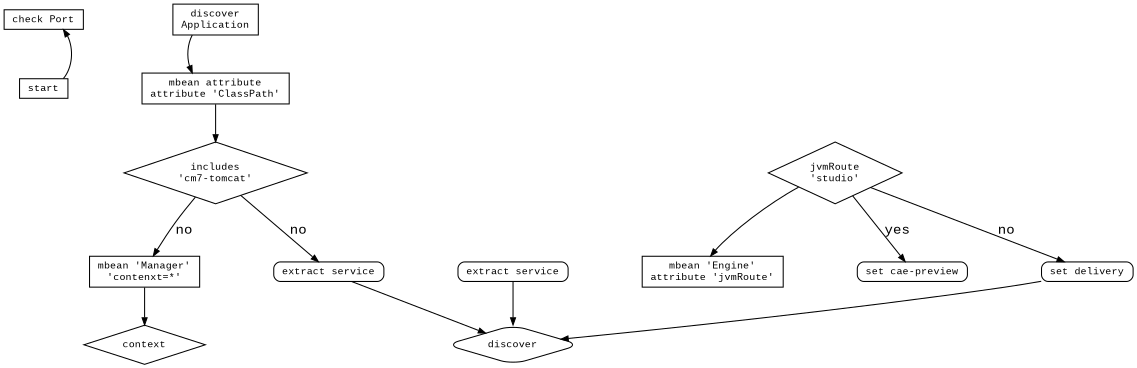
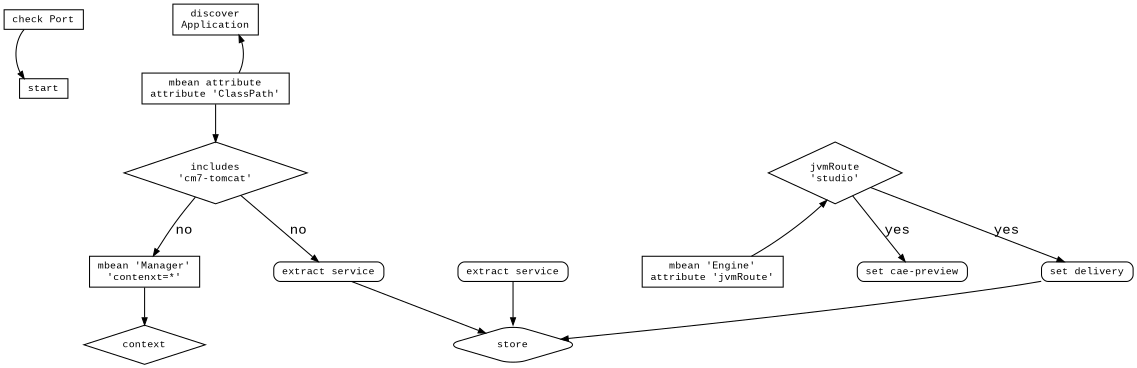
(188, 50) -> (243, 58)
(71, 58) -> (16, 50)
(755, 216) -> (788, 233)
(1007, 230) -> (1007, 230)
(513, 345) -> (513, 345)
